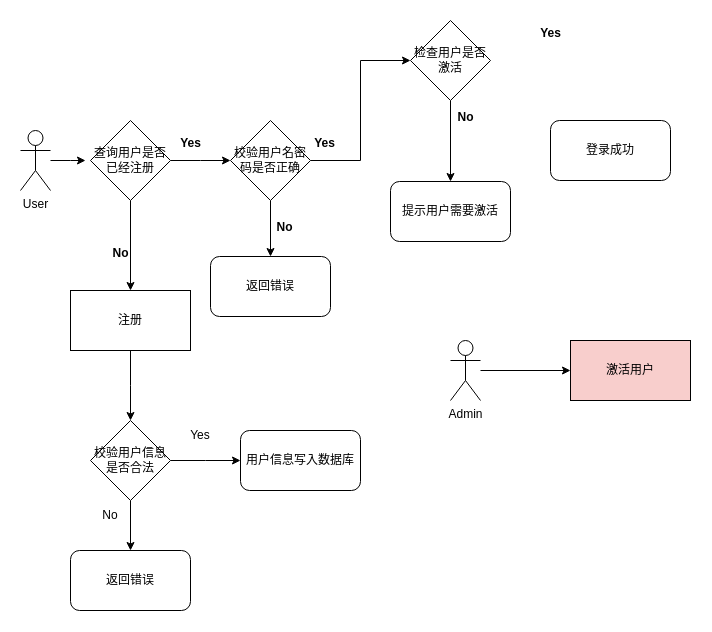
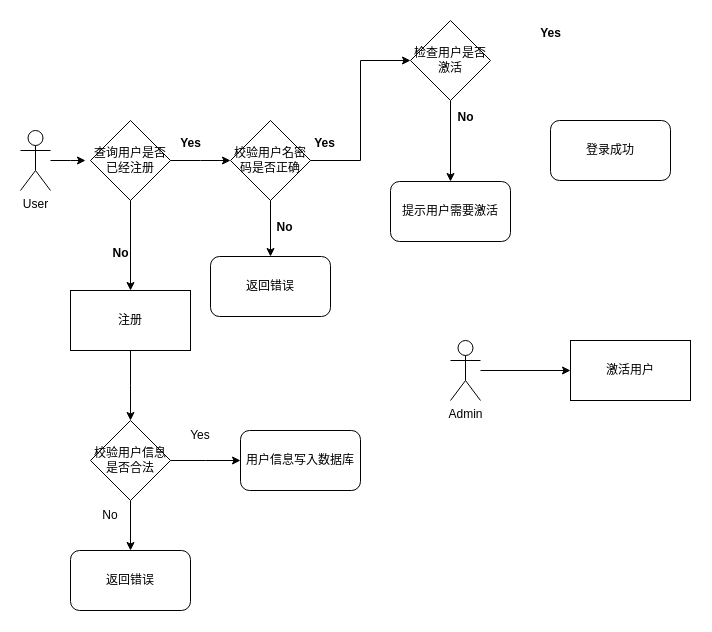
(631, 371) -> (631, 371)
